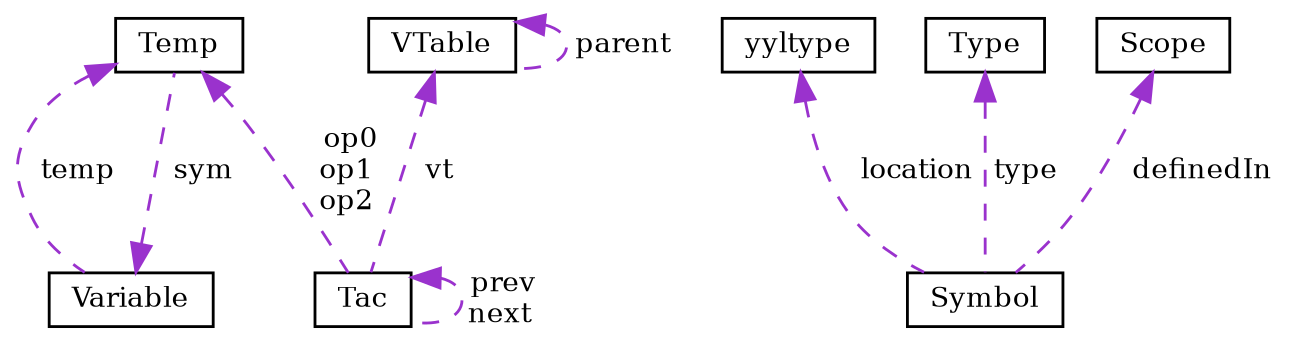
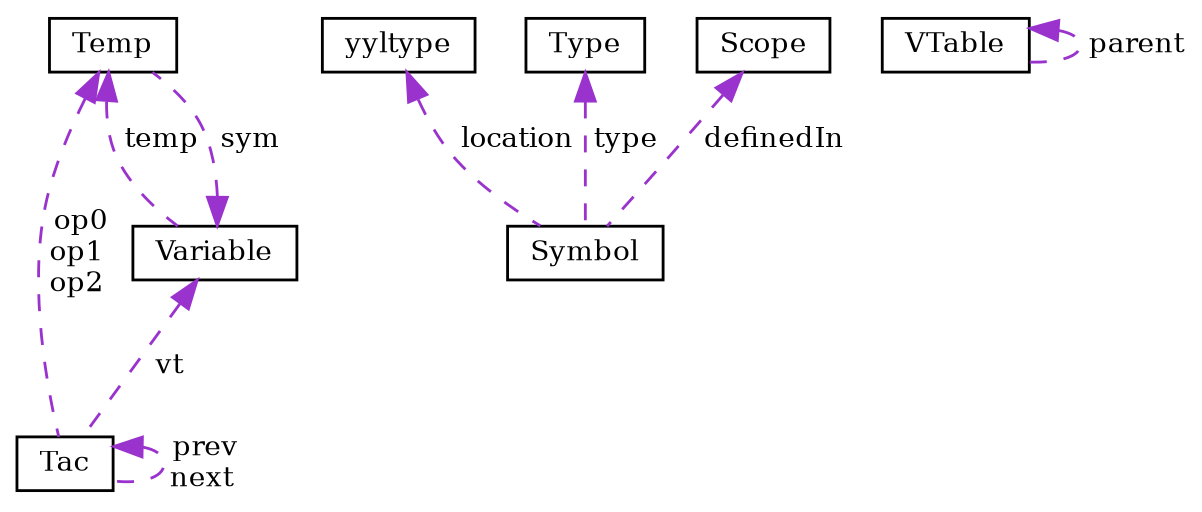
(398, 186) -> (131, 370)
